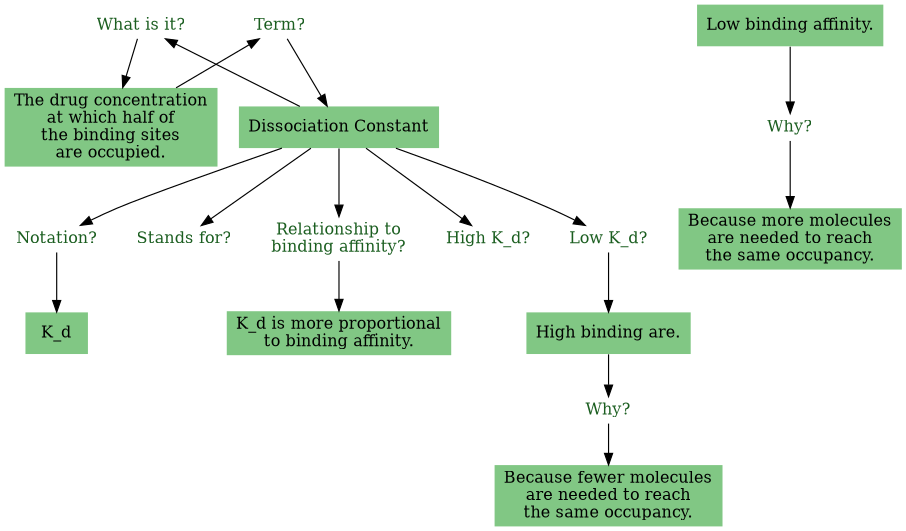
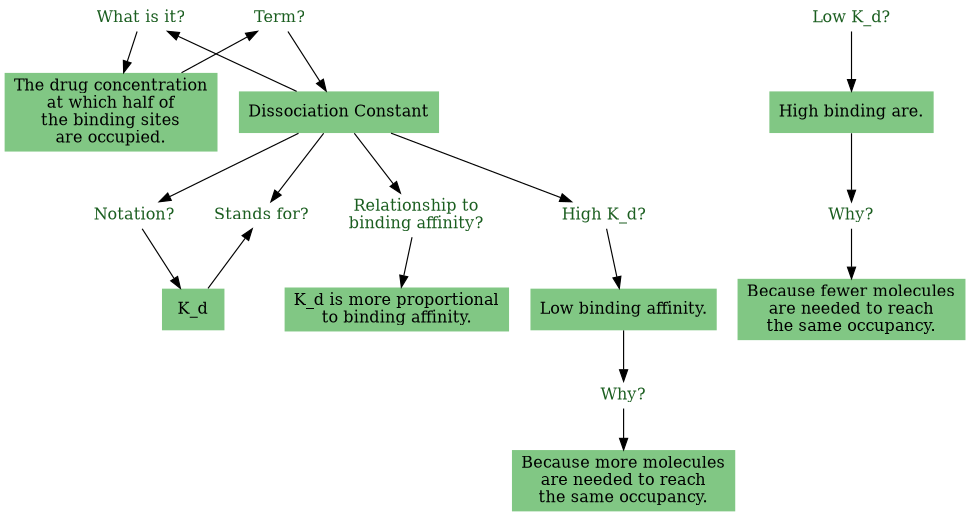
(486, 182) -> none
none -> (612, 253)
none -> (227, 263)
